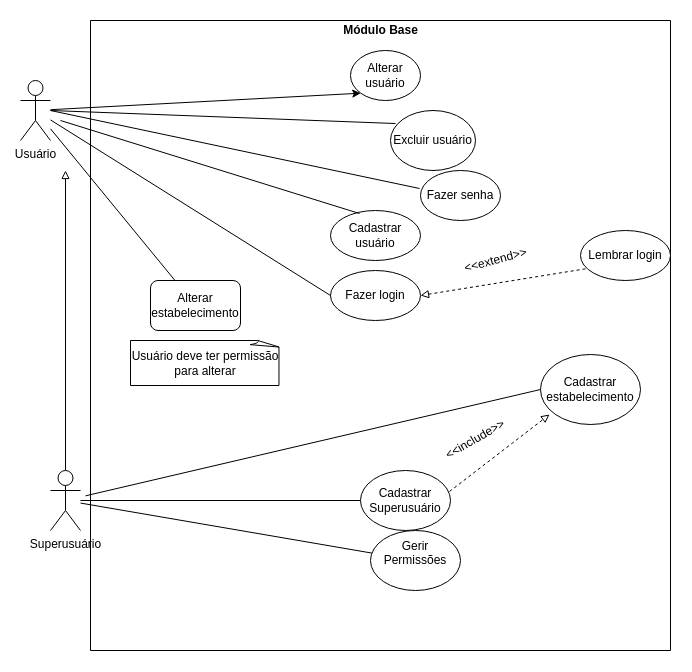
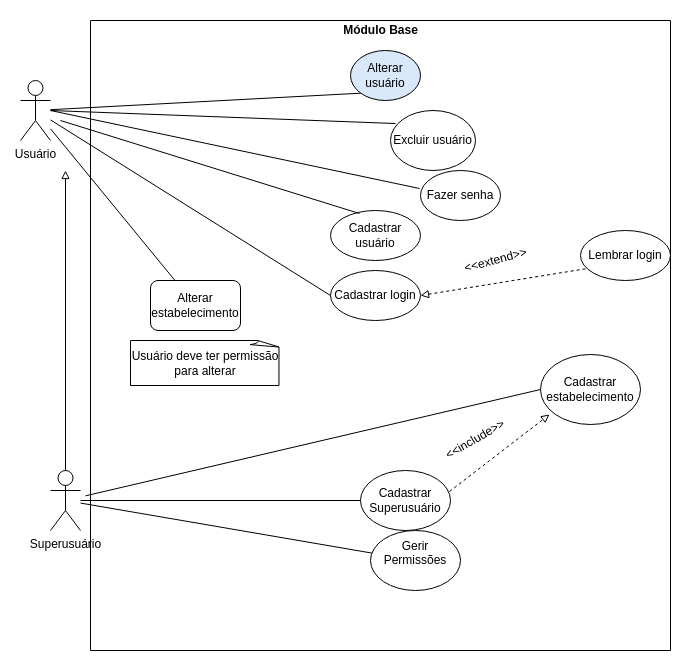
(386, 76) -> (386, 76)
(352, 94) -> (355, 93)
(376, 296) -> (376, 296)
